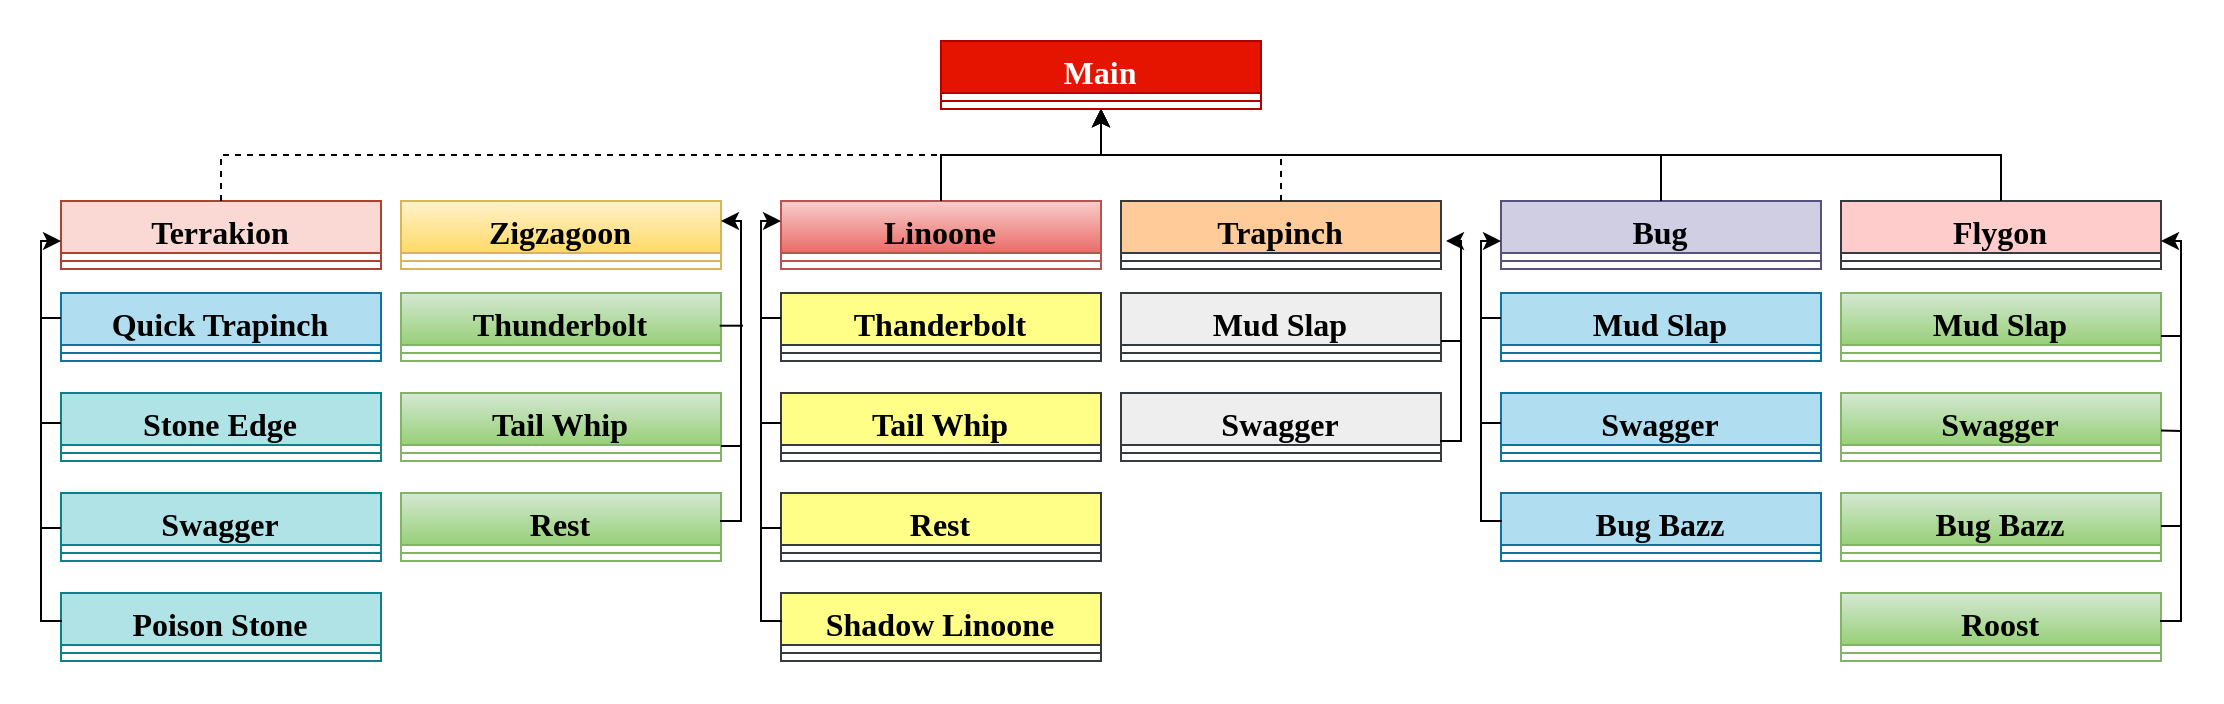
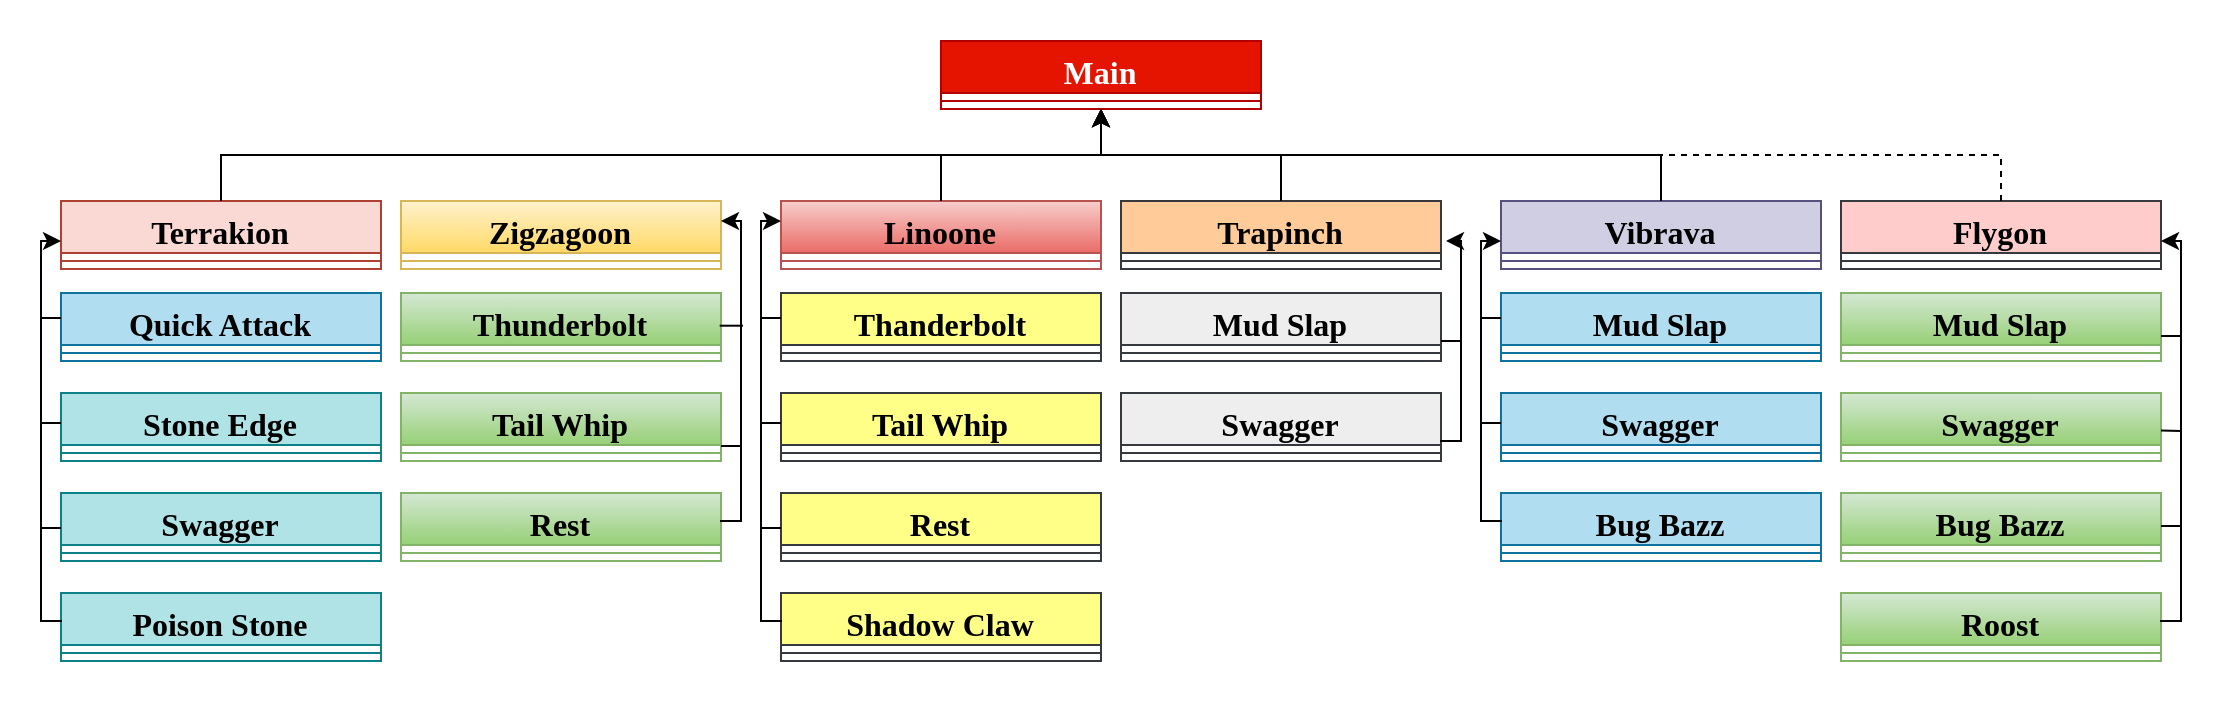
(558, 155) -> (558, 155)
(1853, 155) -> (1853, 155)
(1281, 177) -> (1281, 177)
(1660, 233) -> (1660, 233)
(220, 325) -> (220, 325)
(940, 625) -> (940, 625)
